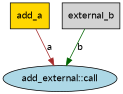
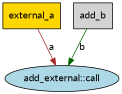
(30, 16) -> (32, 16)
(91, 16) -> (93, 16)
